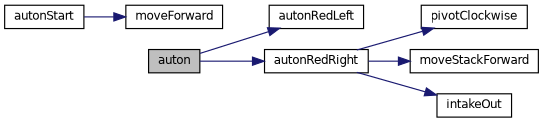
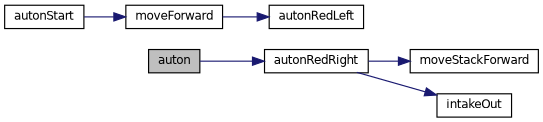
(474, 17) -> none
(234, 43) -> (240, 17)
